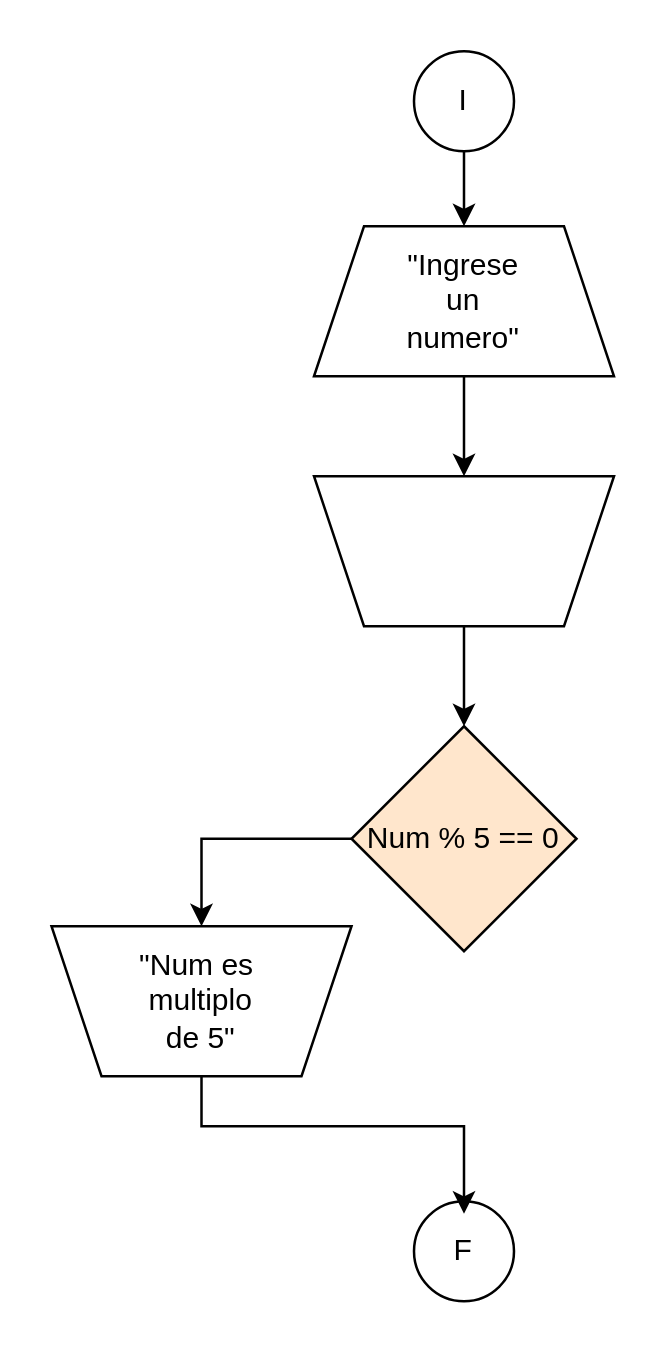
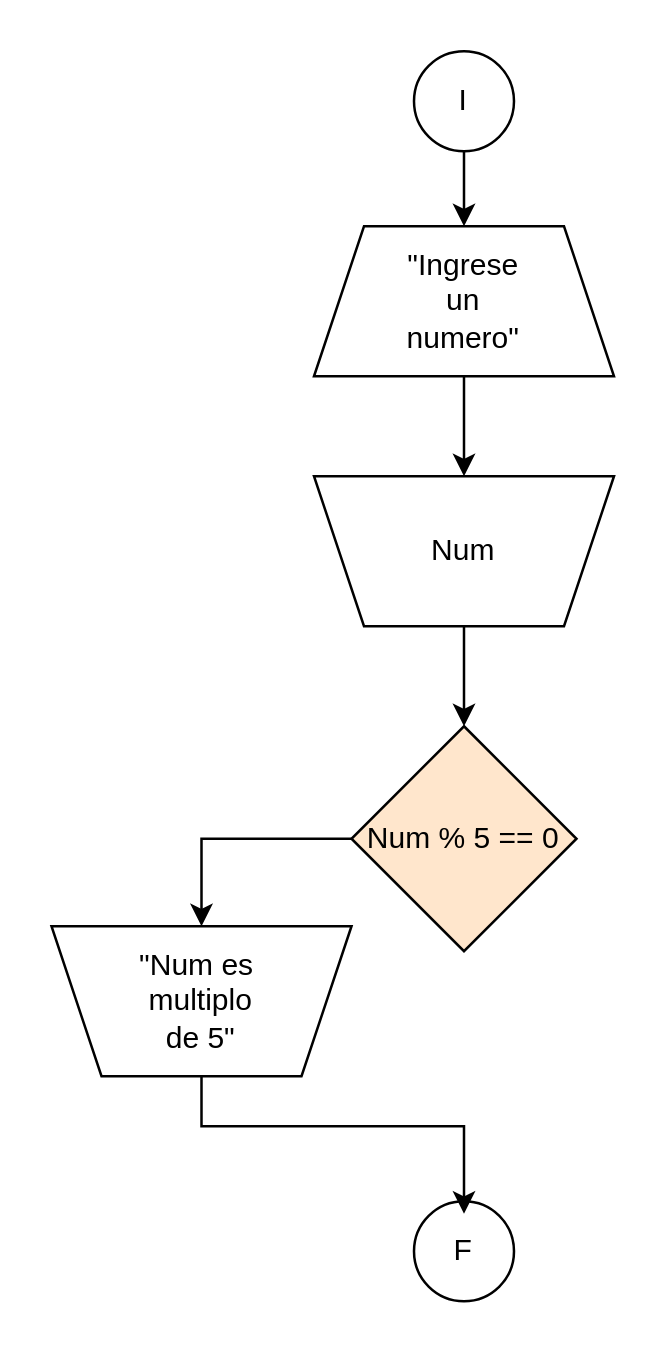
none -> (464, 551)
